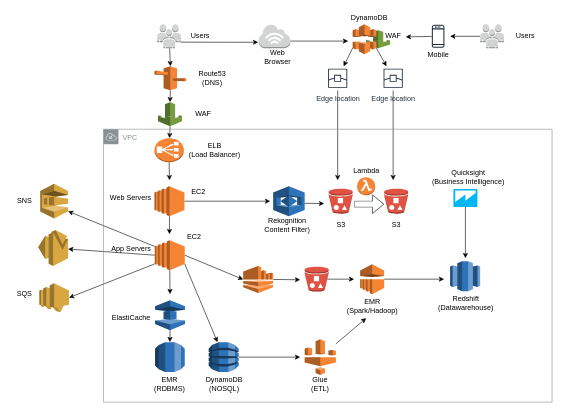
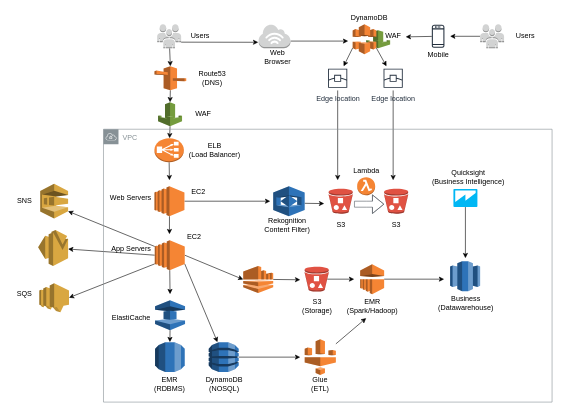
(466, 303) -> (466, 303)
none -> (317, 306)
